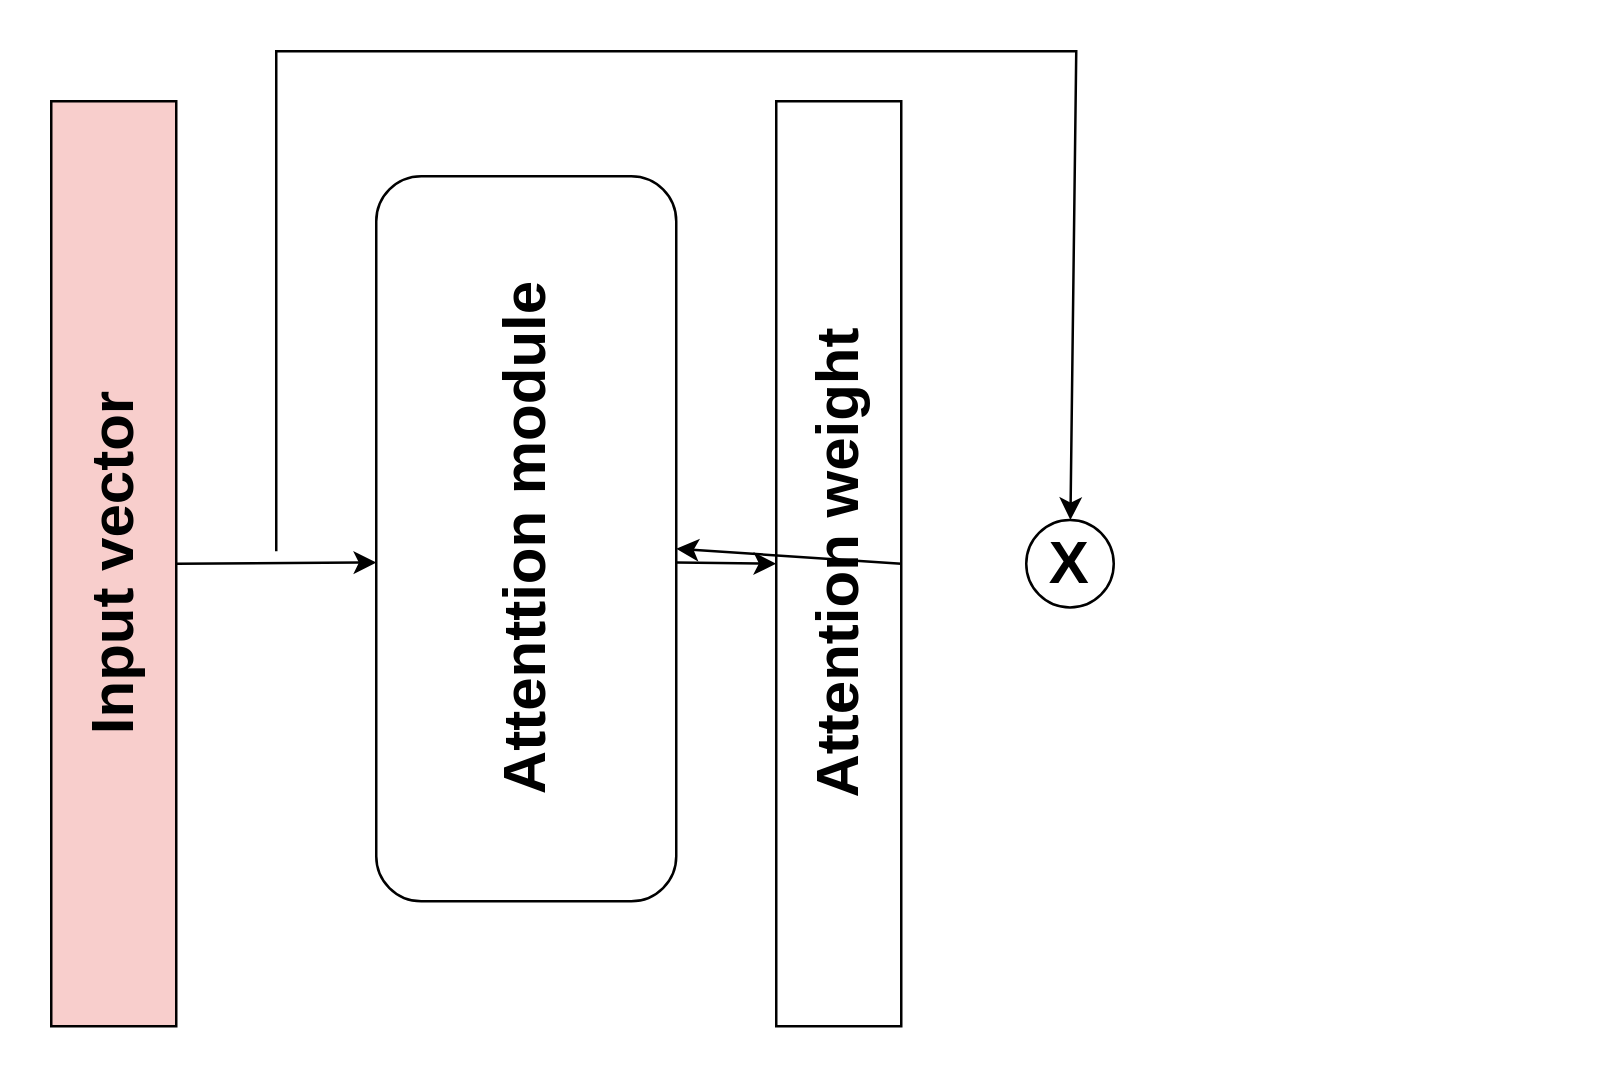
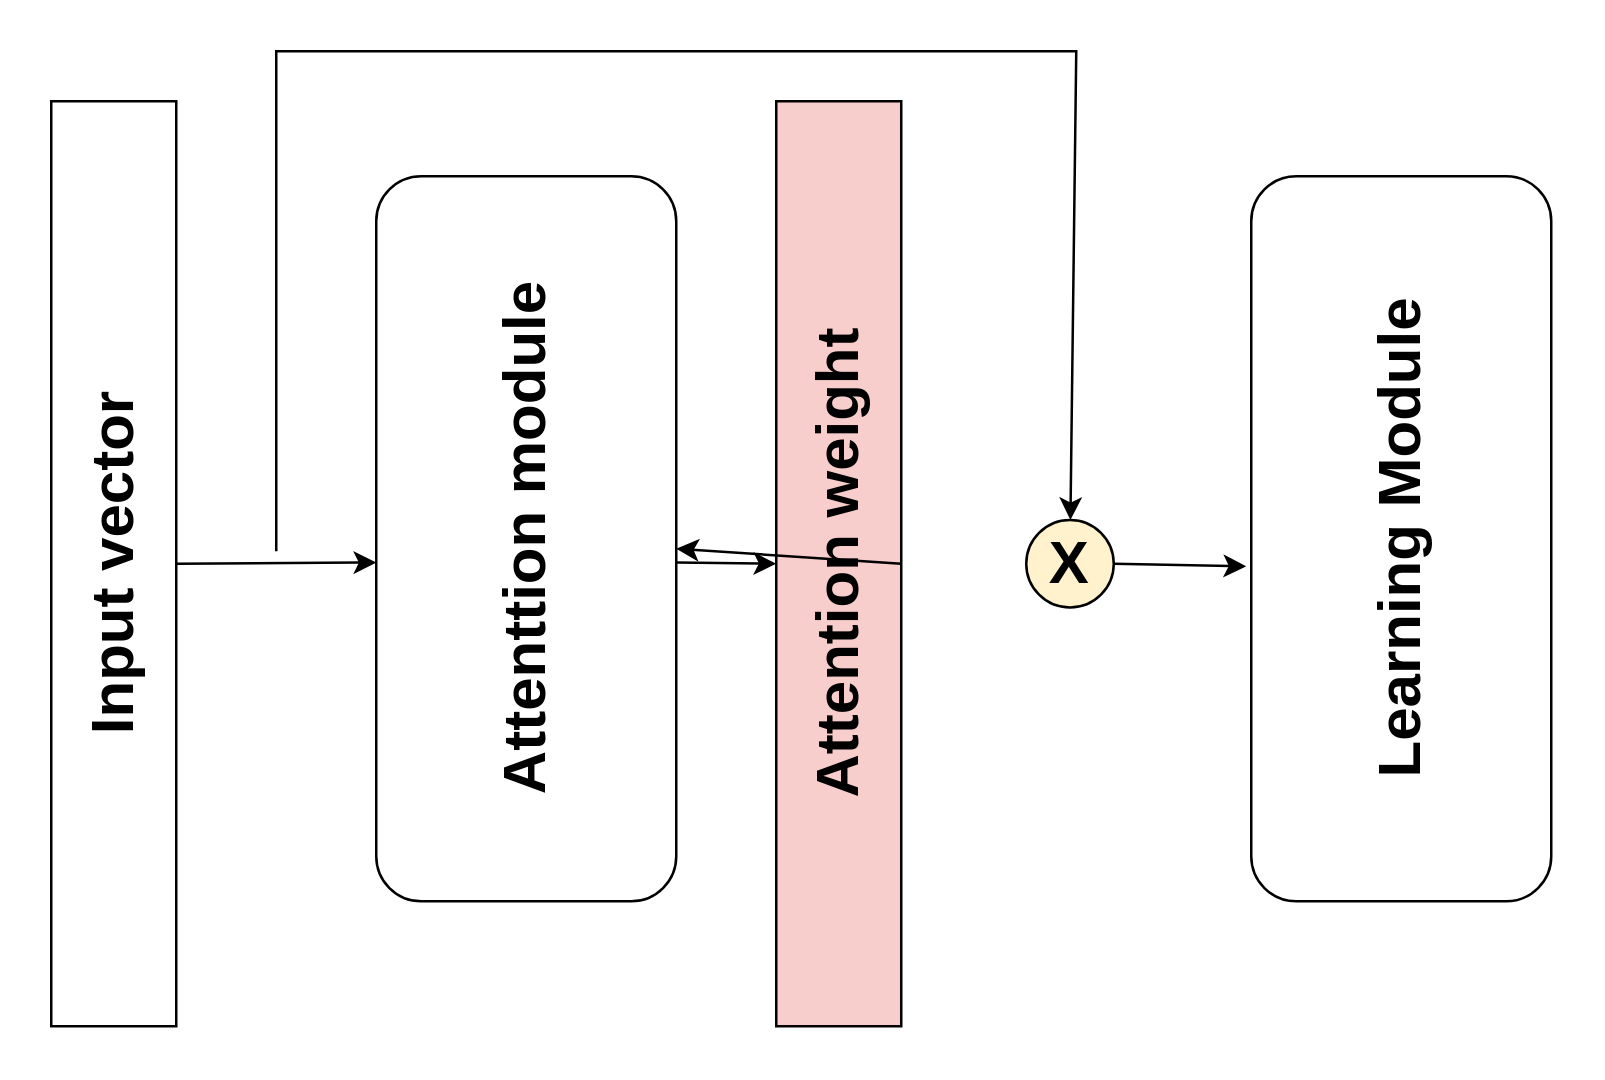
none -> (1401, 539)
(114, 564) -> (114, 564)
(839, 564) -> (839, 564)
(1070, 564) -> (1070, 564)
none -> (1172, 565)
